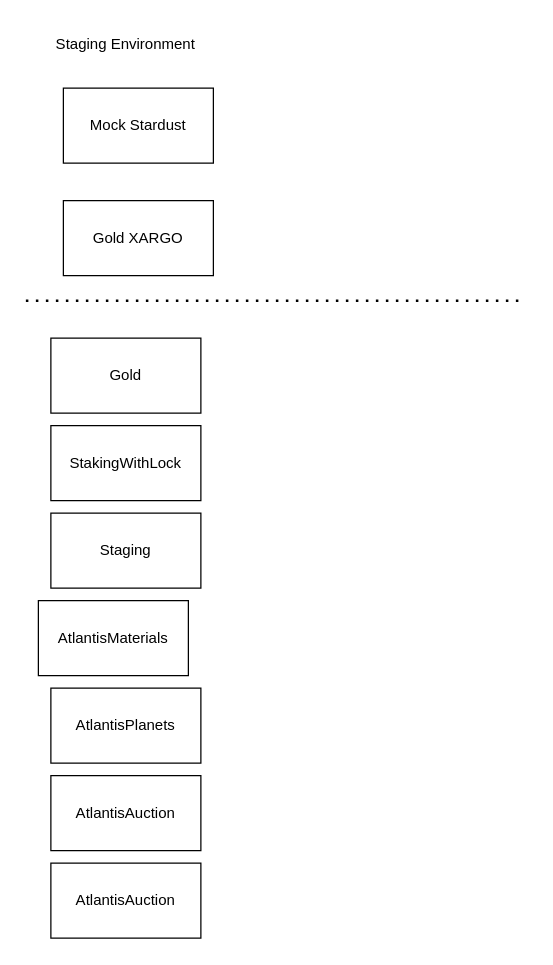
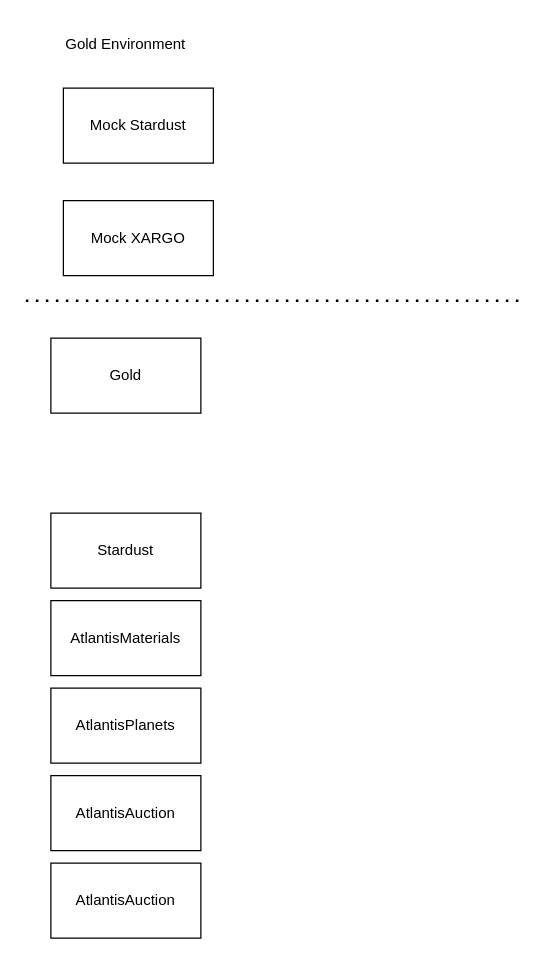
(126, 44) -> (126, 44)
(138, 238) -> (138, 238)
(126, 463) -> none
(126, 551) -> (126, 551)
(113, 638) -> (126, 638)
